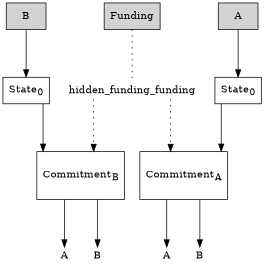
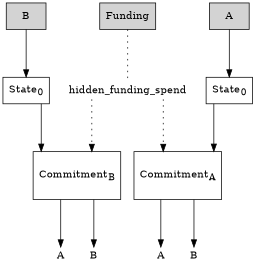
(132, 91) -> (128, 91)
